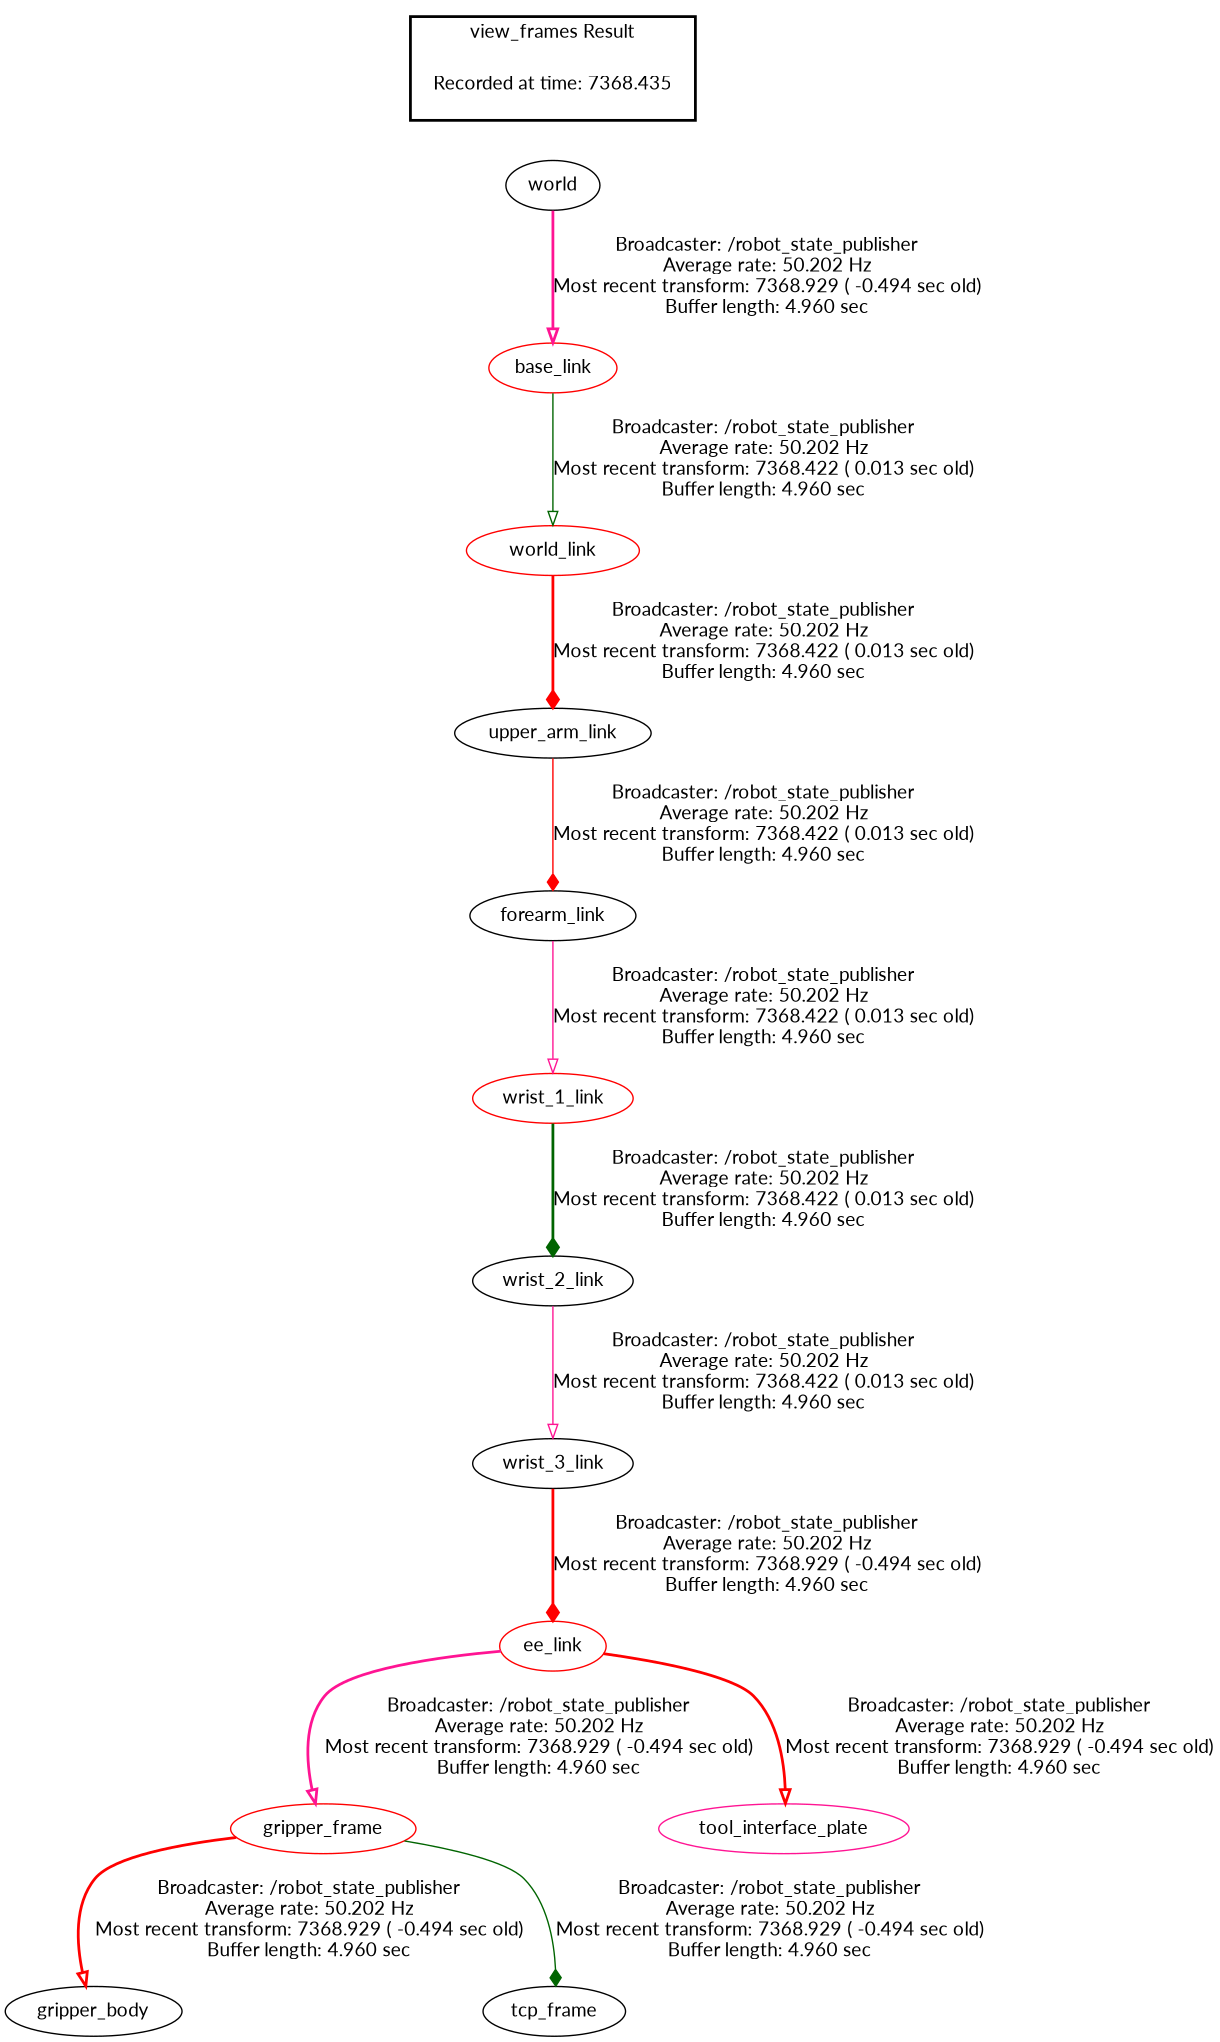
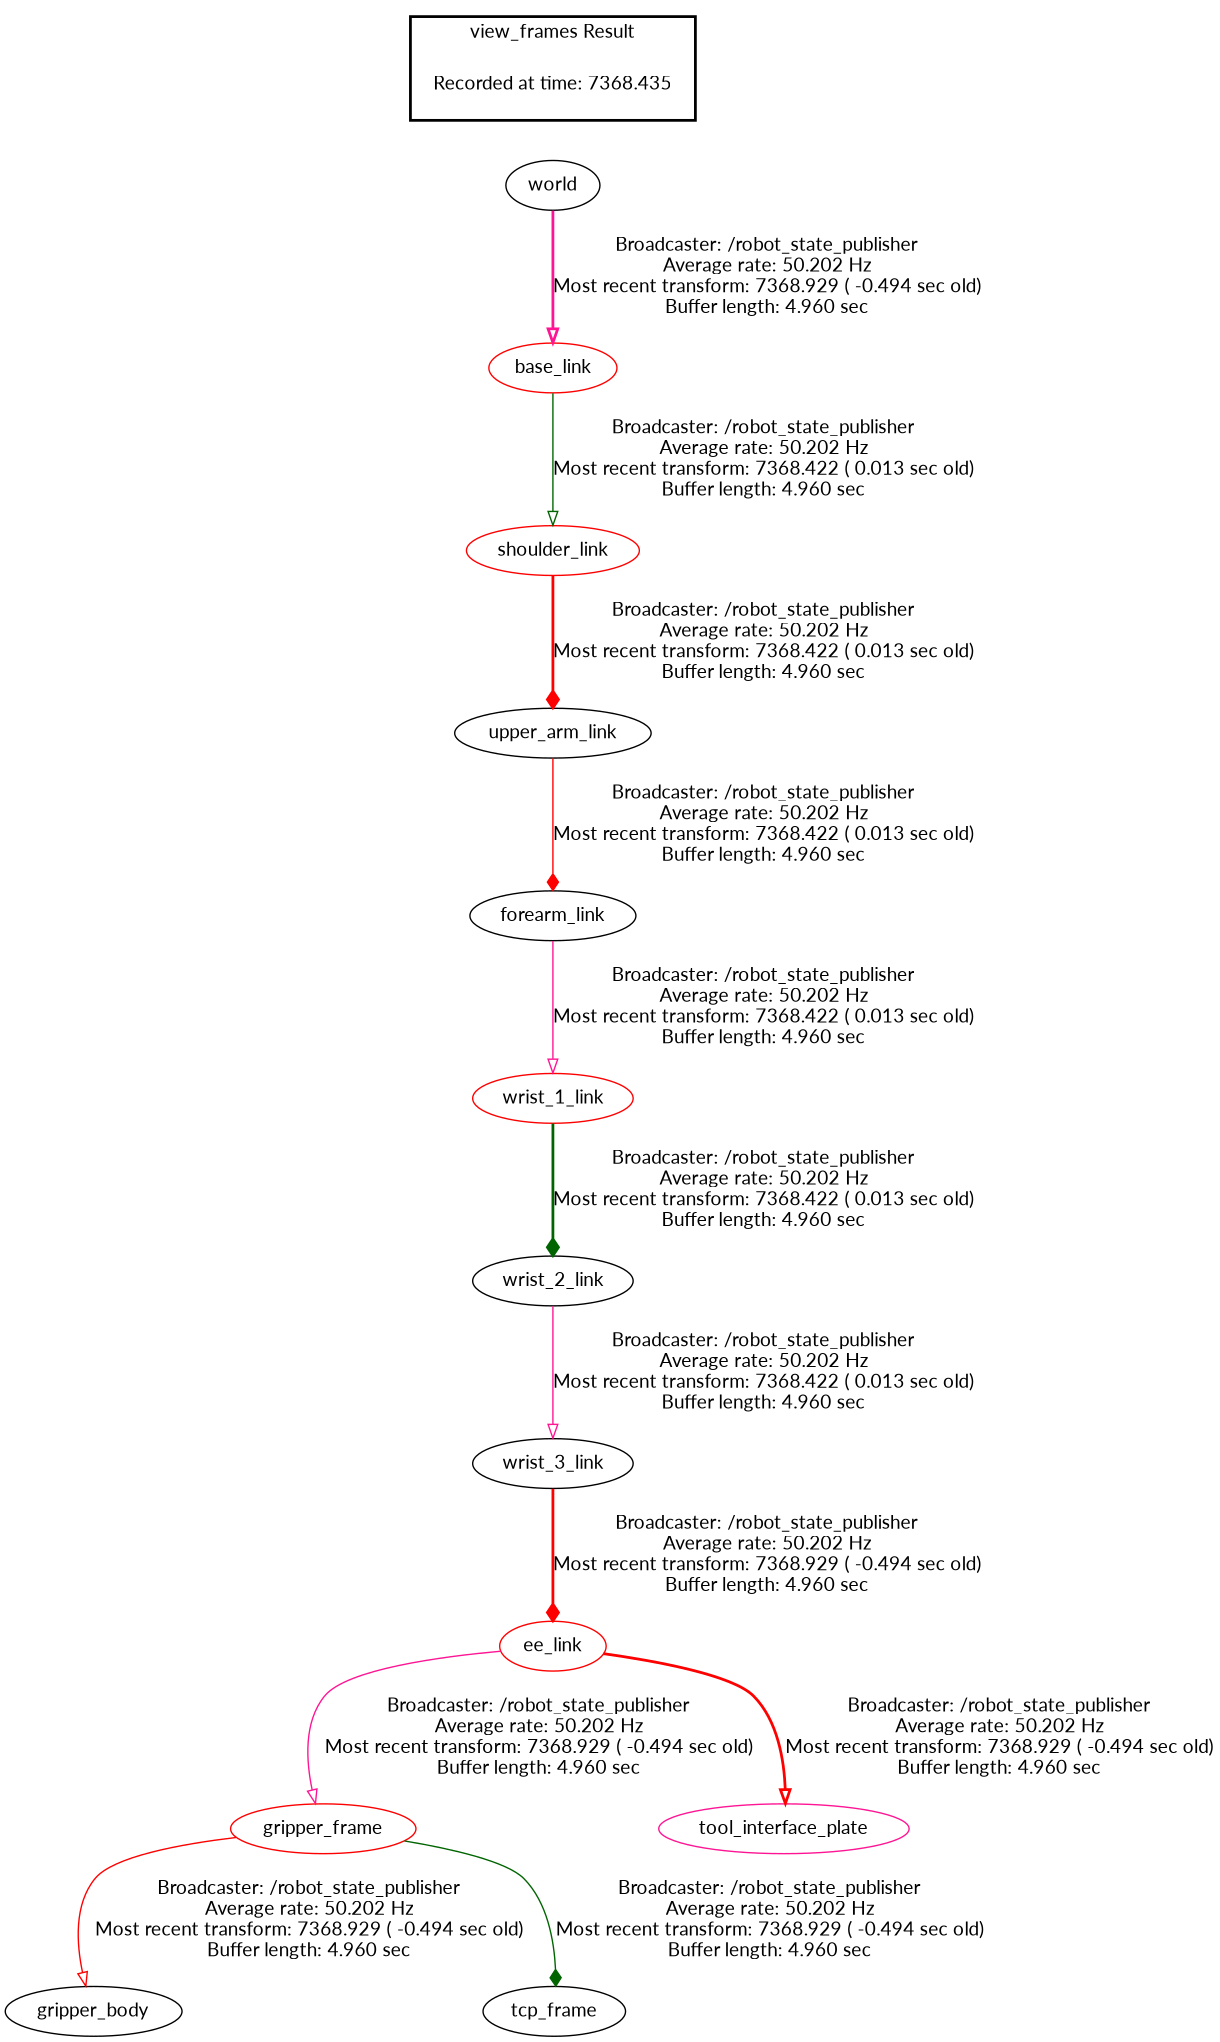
(553, 551) -> (553, 551)
(362, 1675) -> (362, 1675)
(116, 1864) -> (116, 1864)
